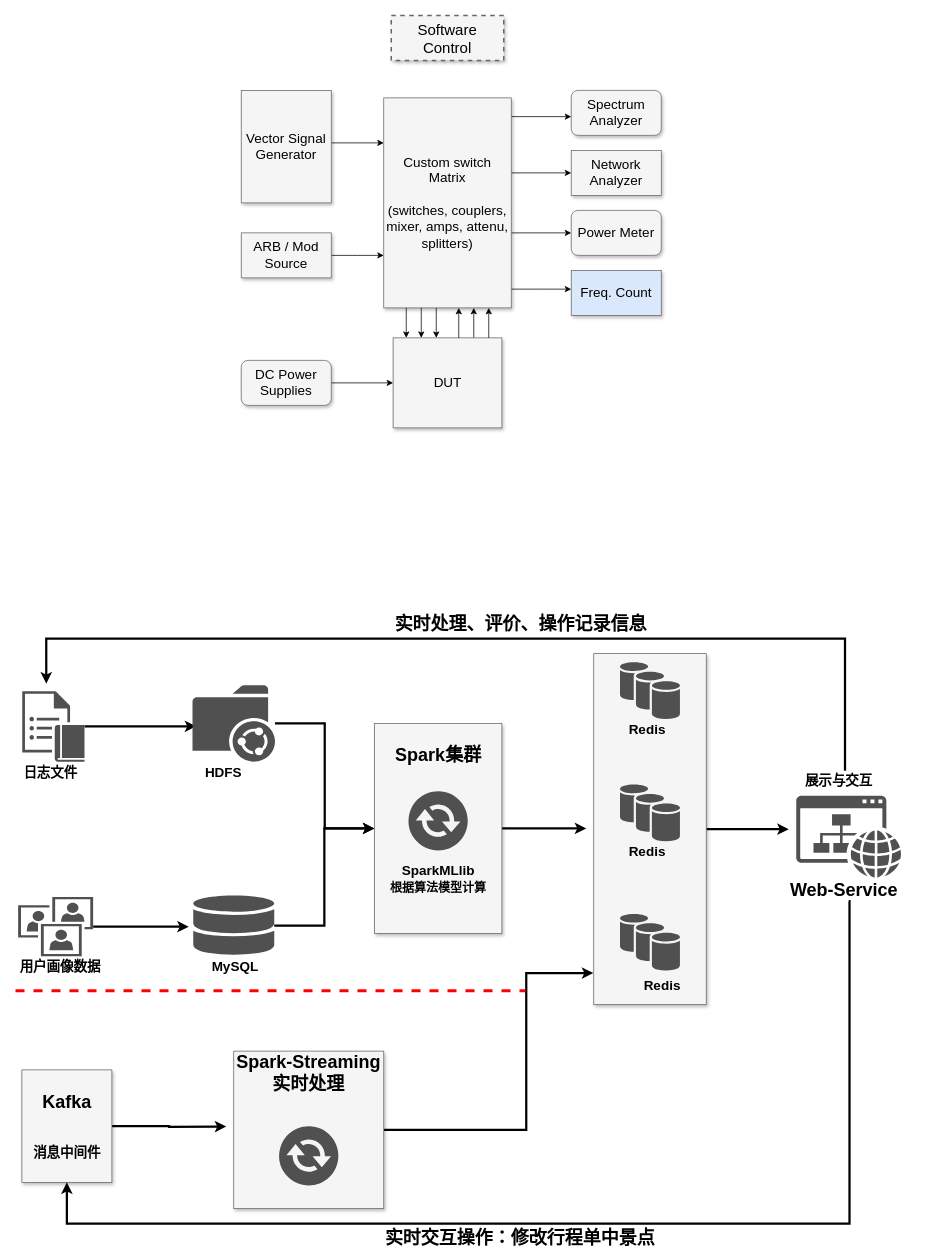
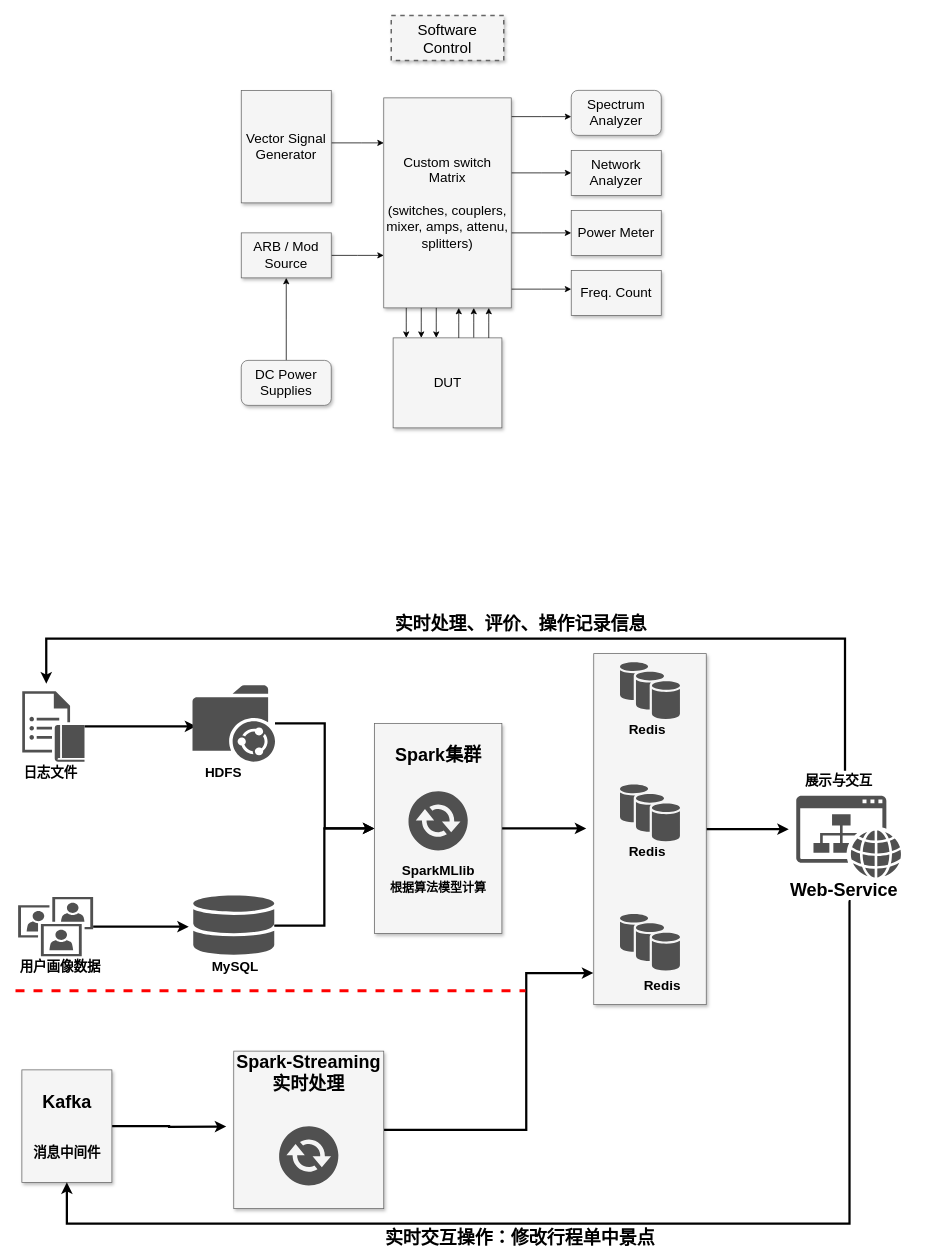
(616, 233) -> (616, 233)
(616, 293) -> (616, 293)
(386, 383) -> (286, 322)
